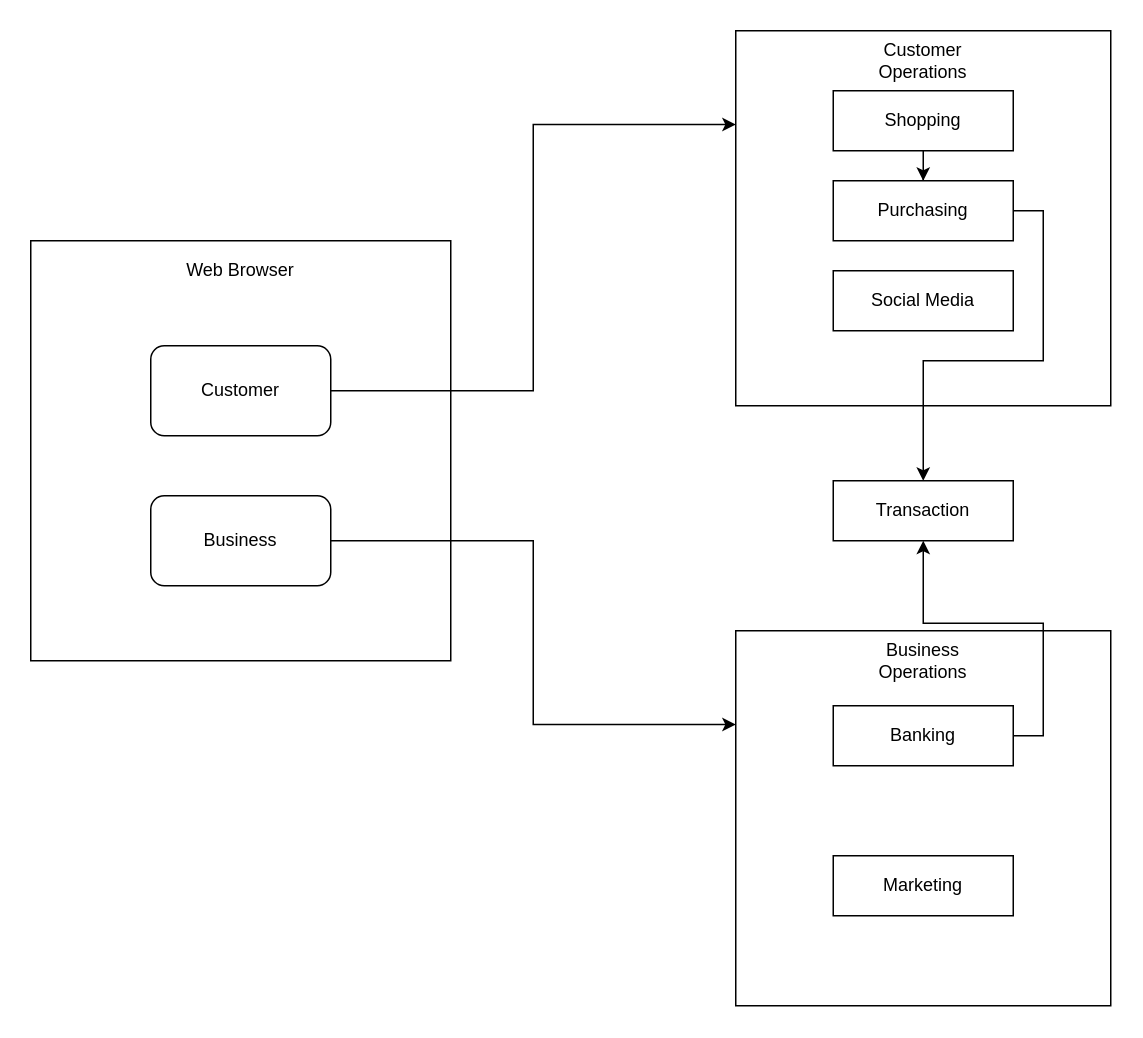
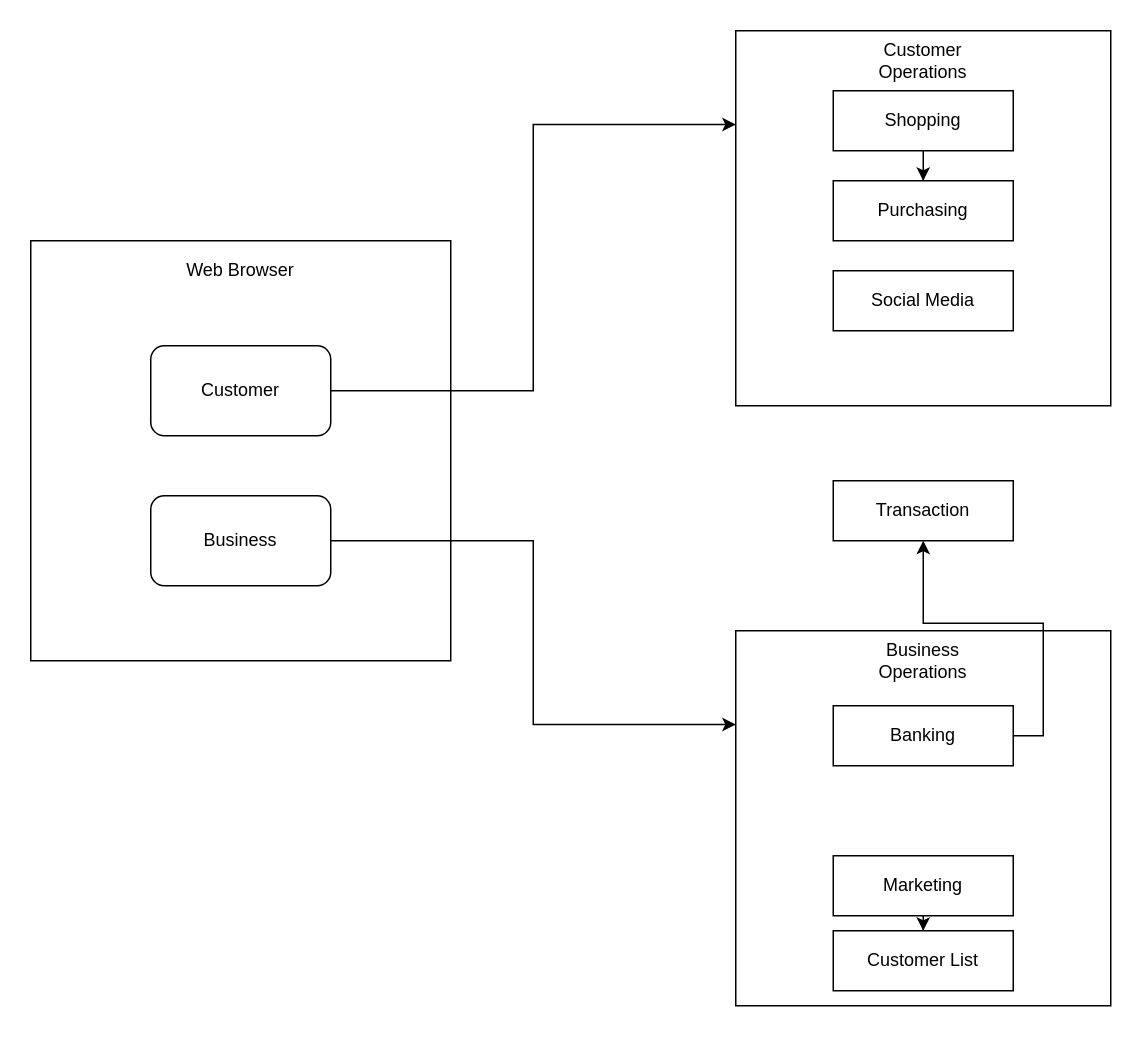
(1018, 361) -> none
none -> (923, 924)
none -> (923, 961)
